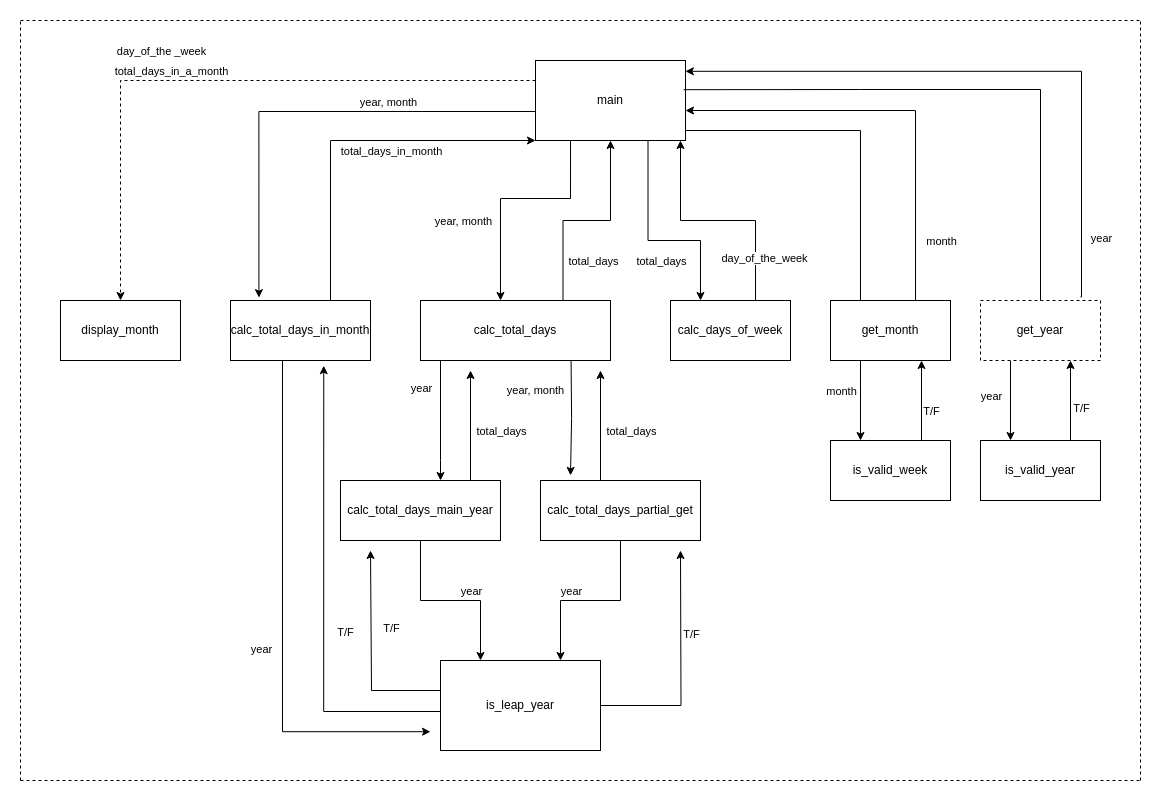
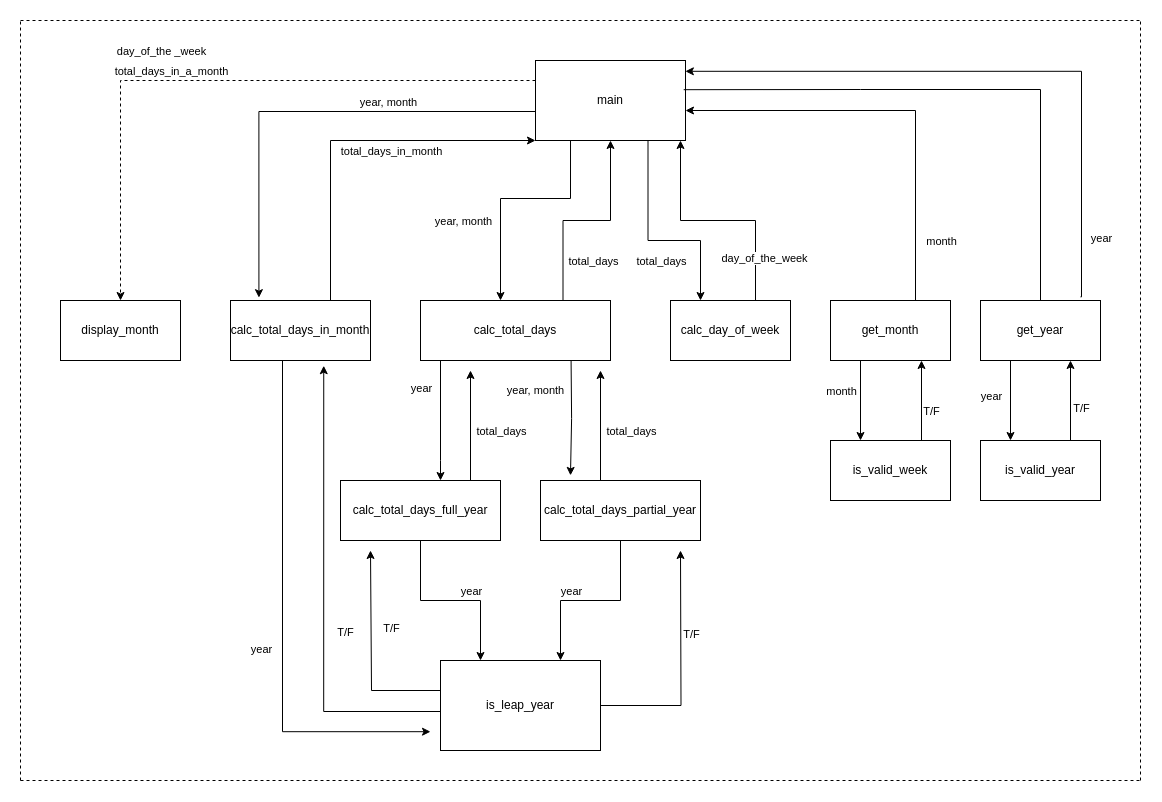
(859, 131) -> none
(731, 331) -> (731, 331)
(1041, 331) -> (1041, 331)
(421, 511) -> (421, 511)
(621, 511) -> (621, 511)
